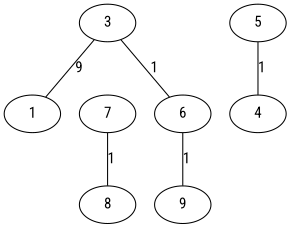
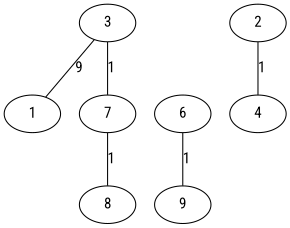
(258, 23) -> (258, 23)
(145, 68) -> (108, 68)
